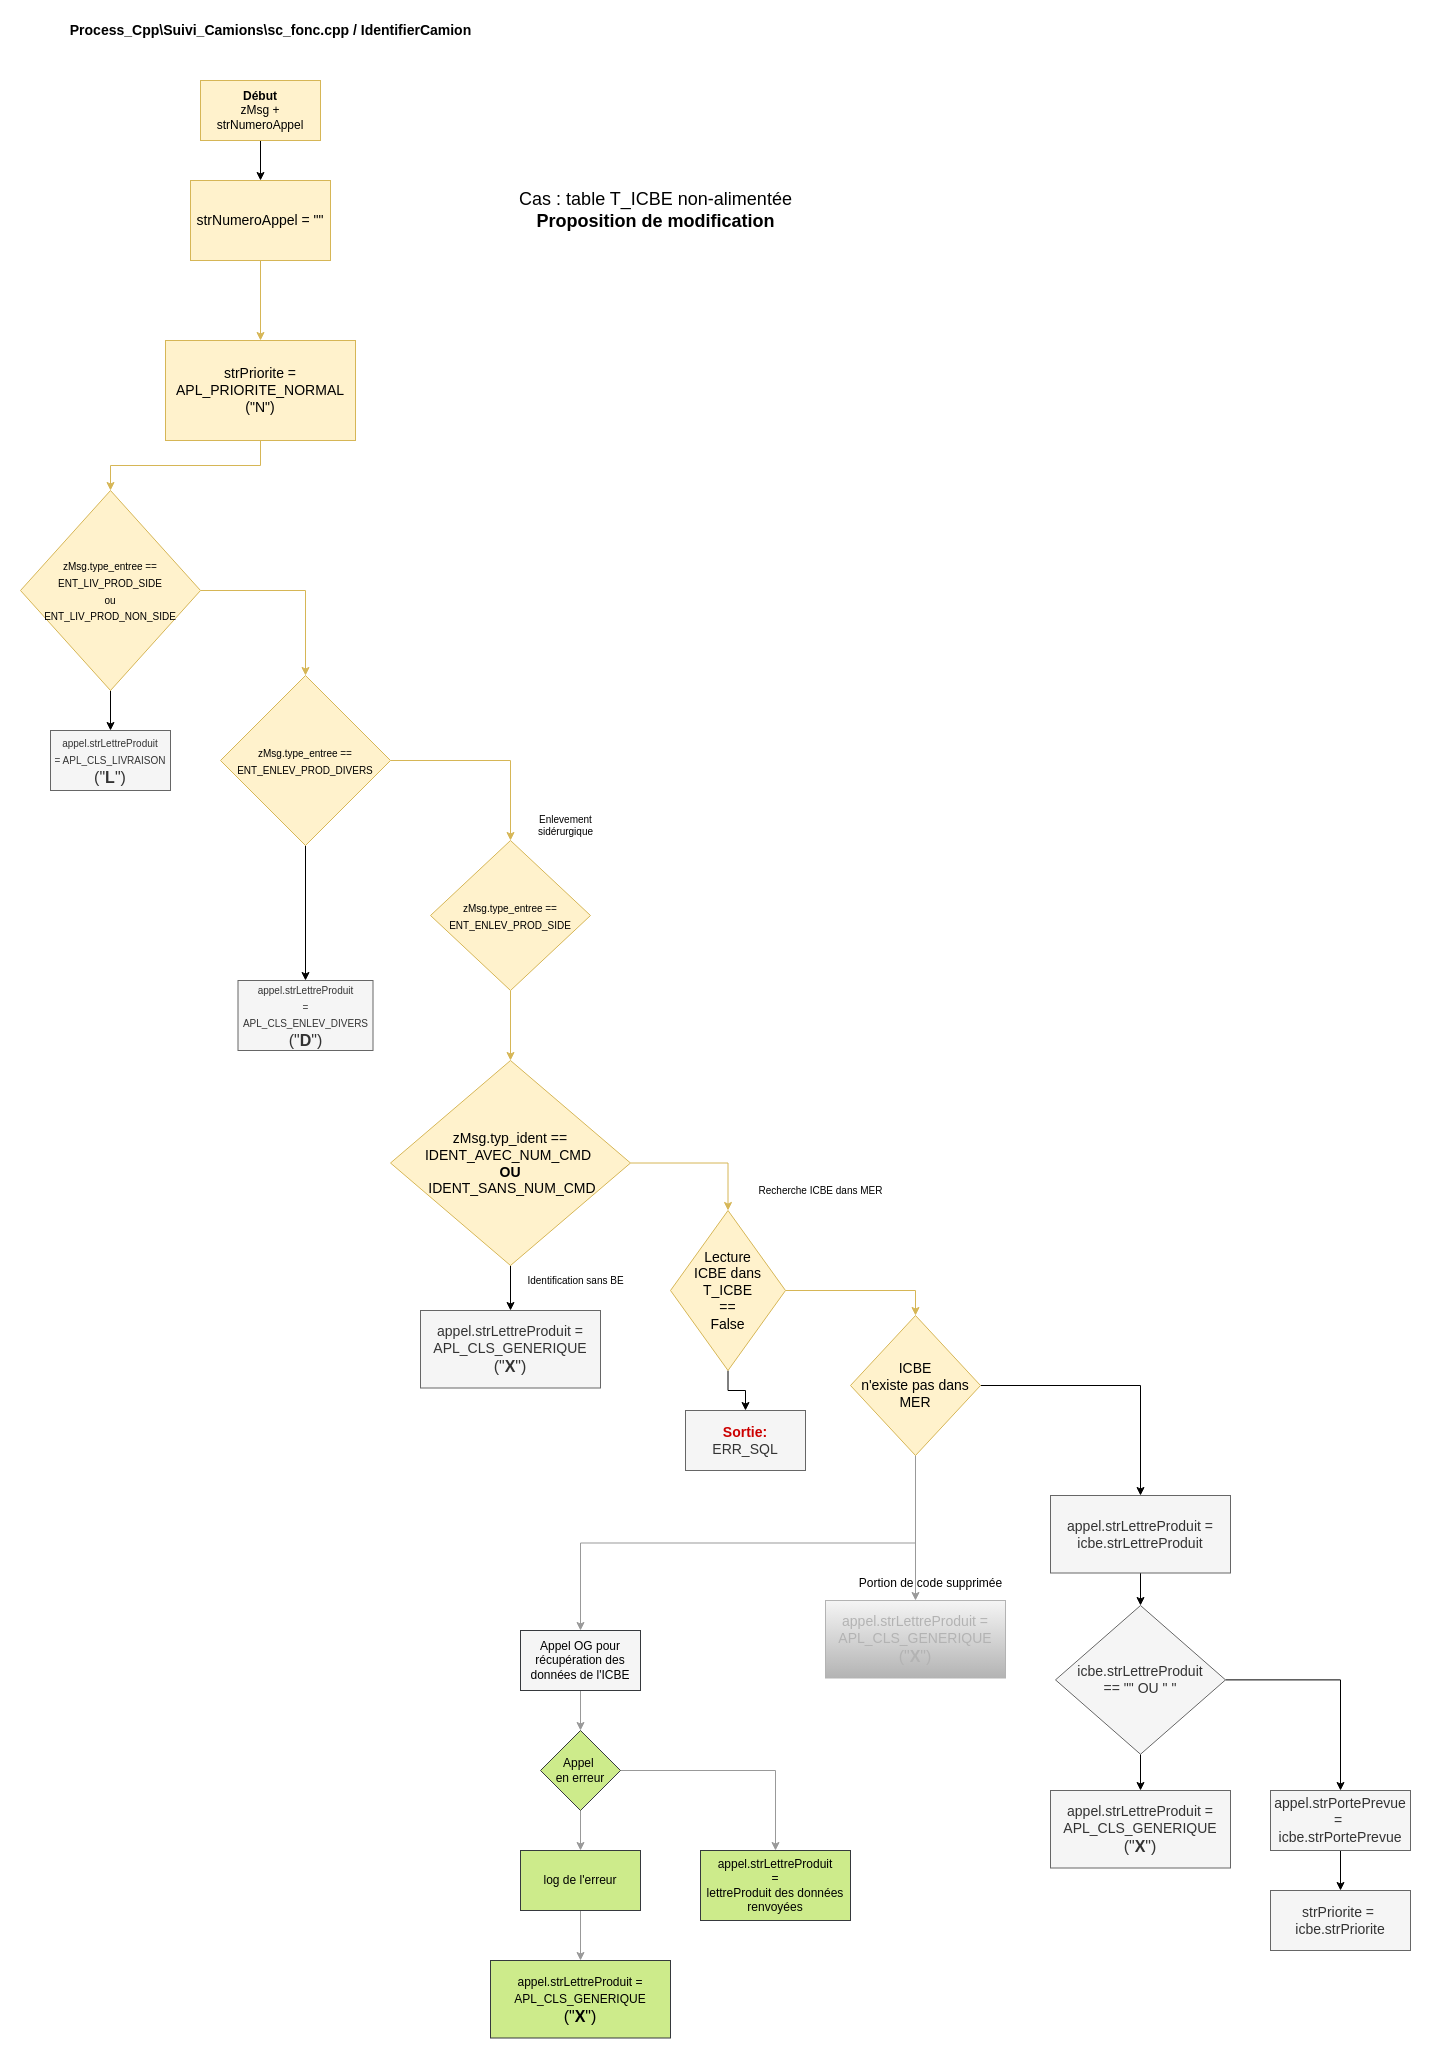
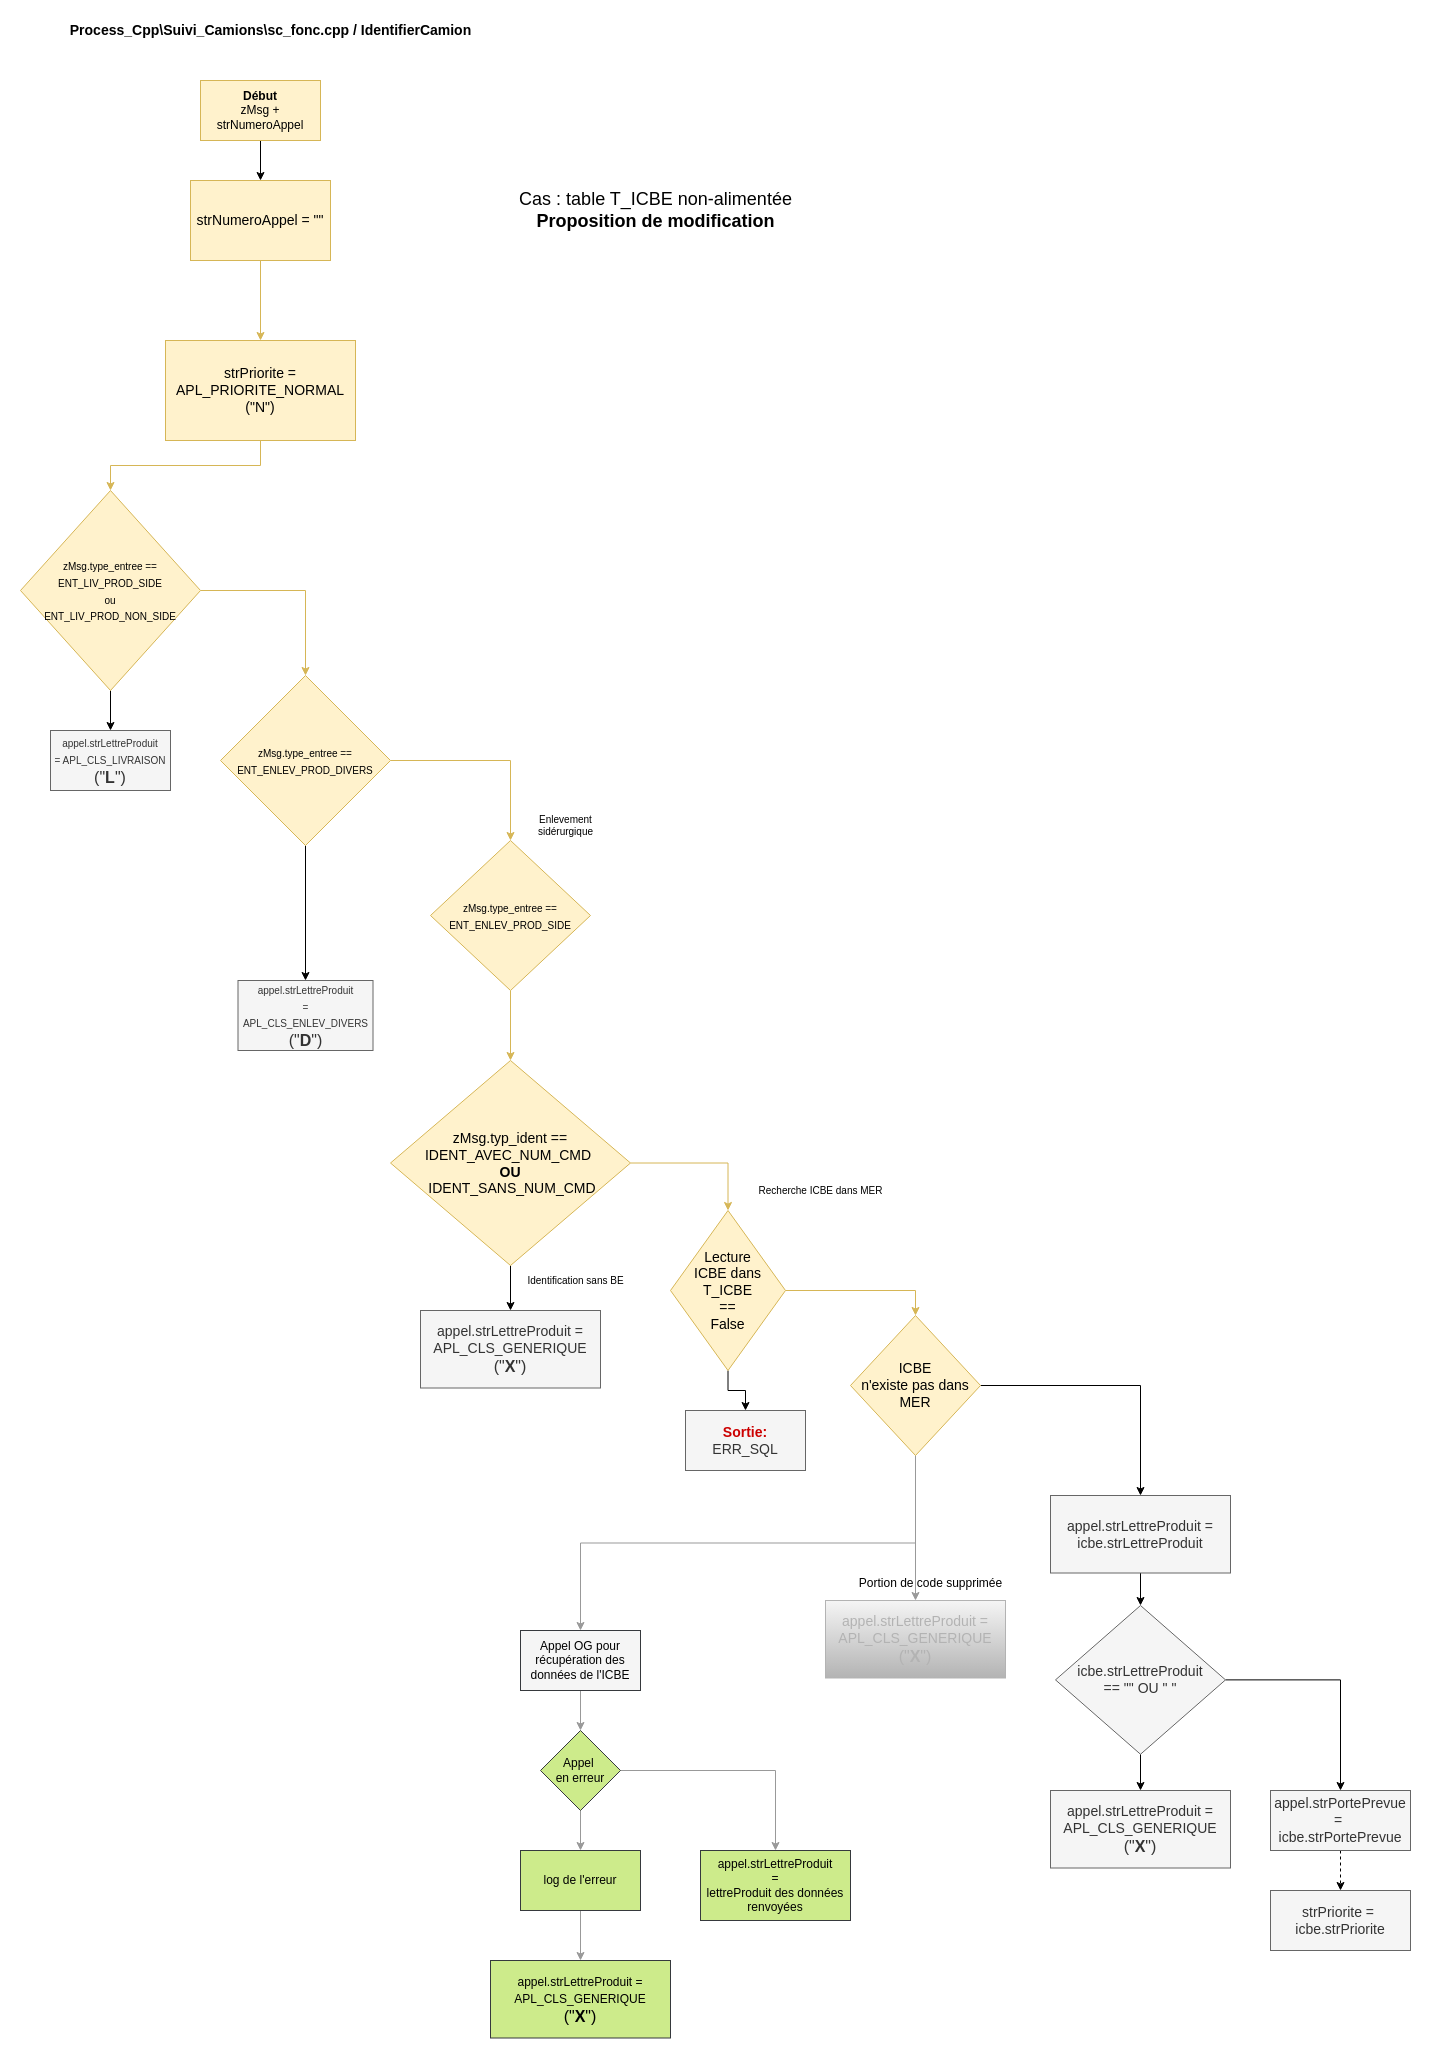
(1341, 1867) -> (1341, 1867)
